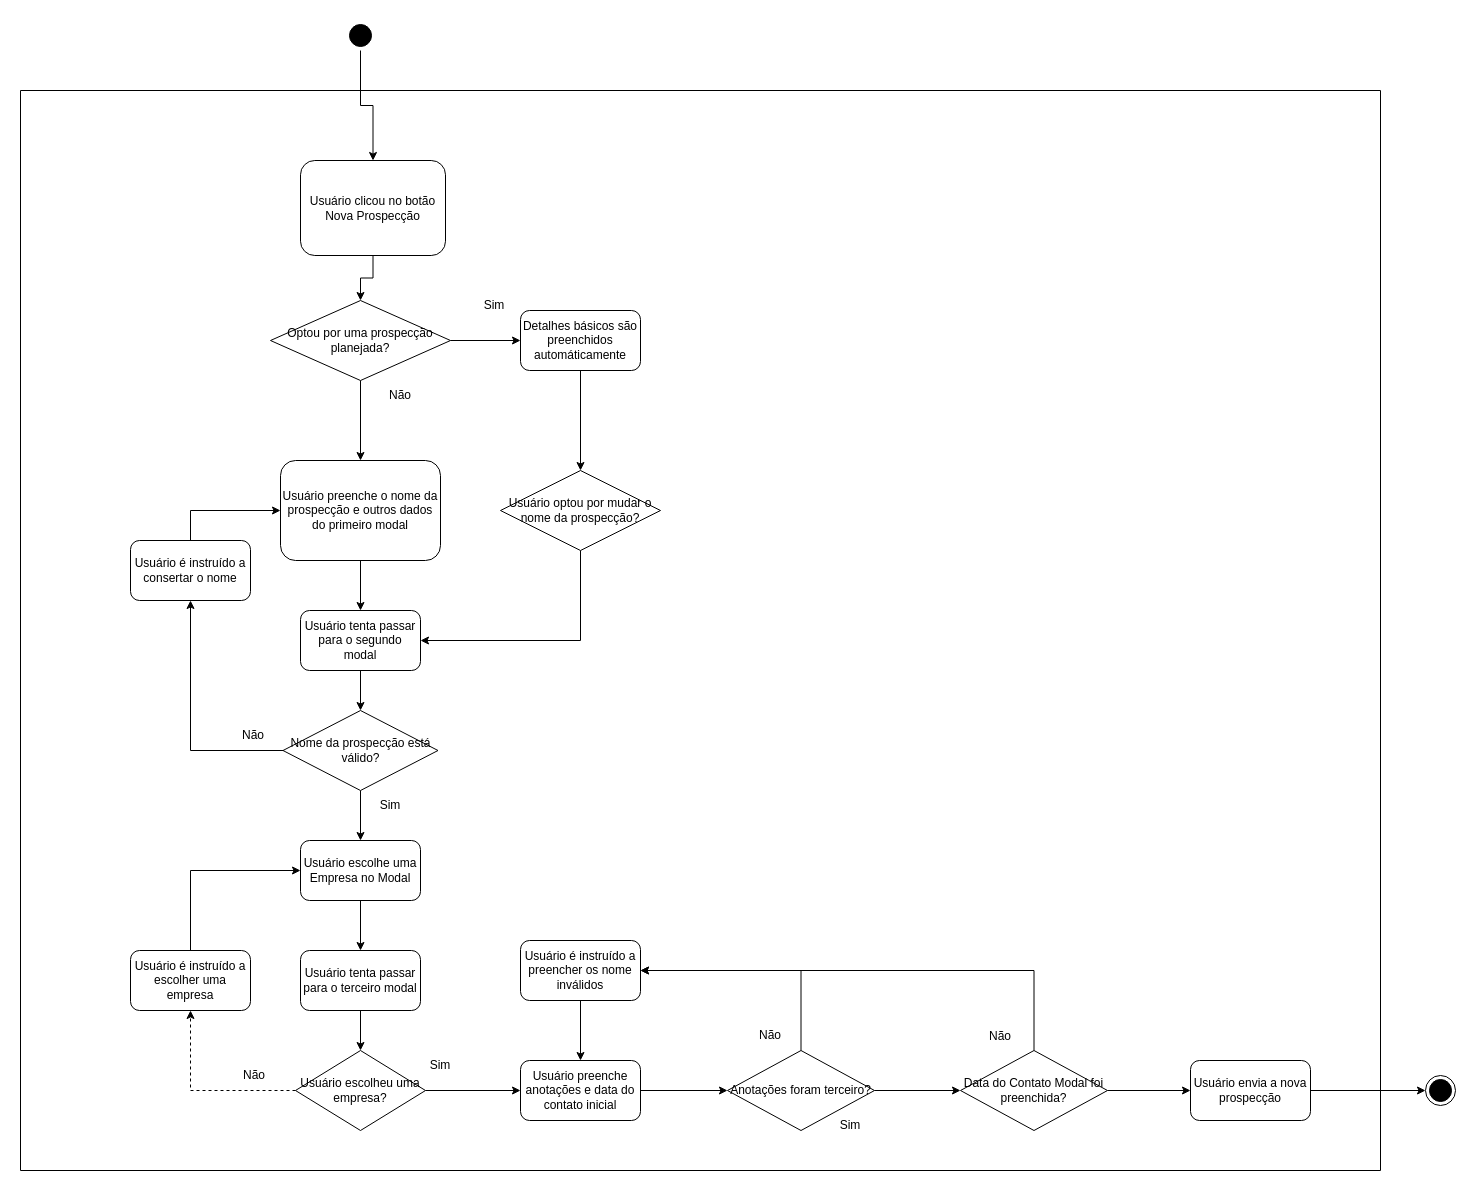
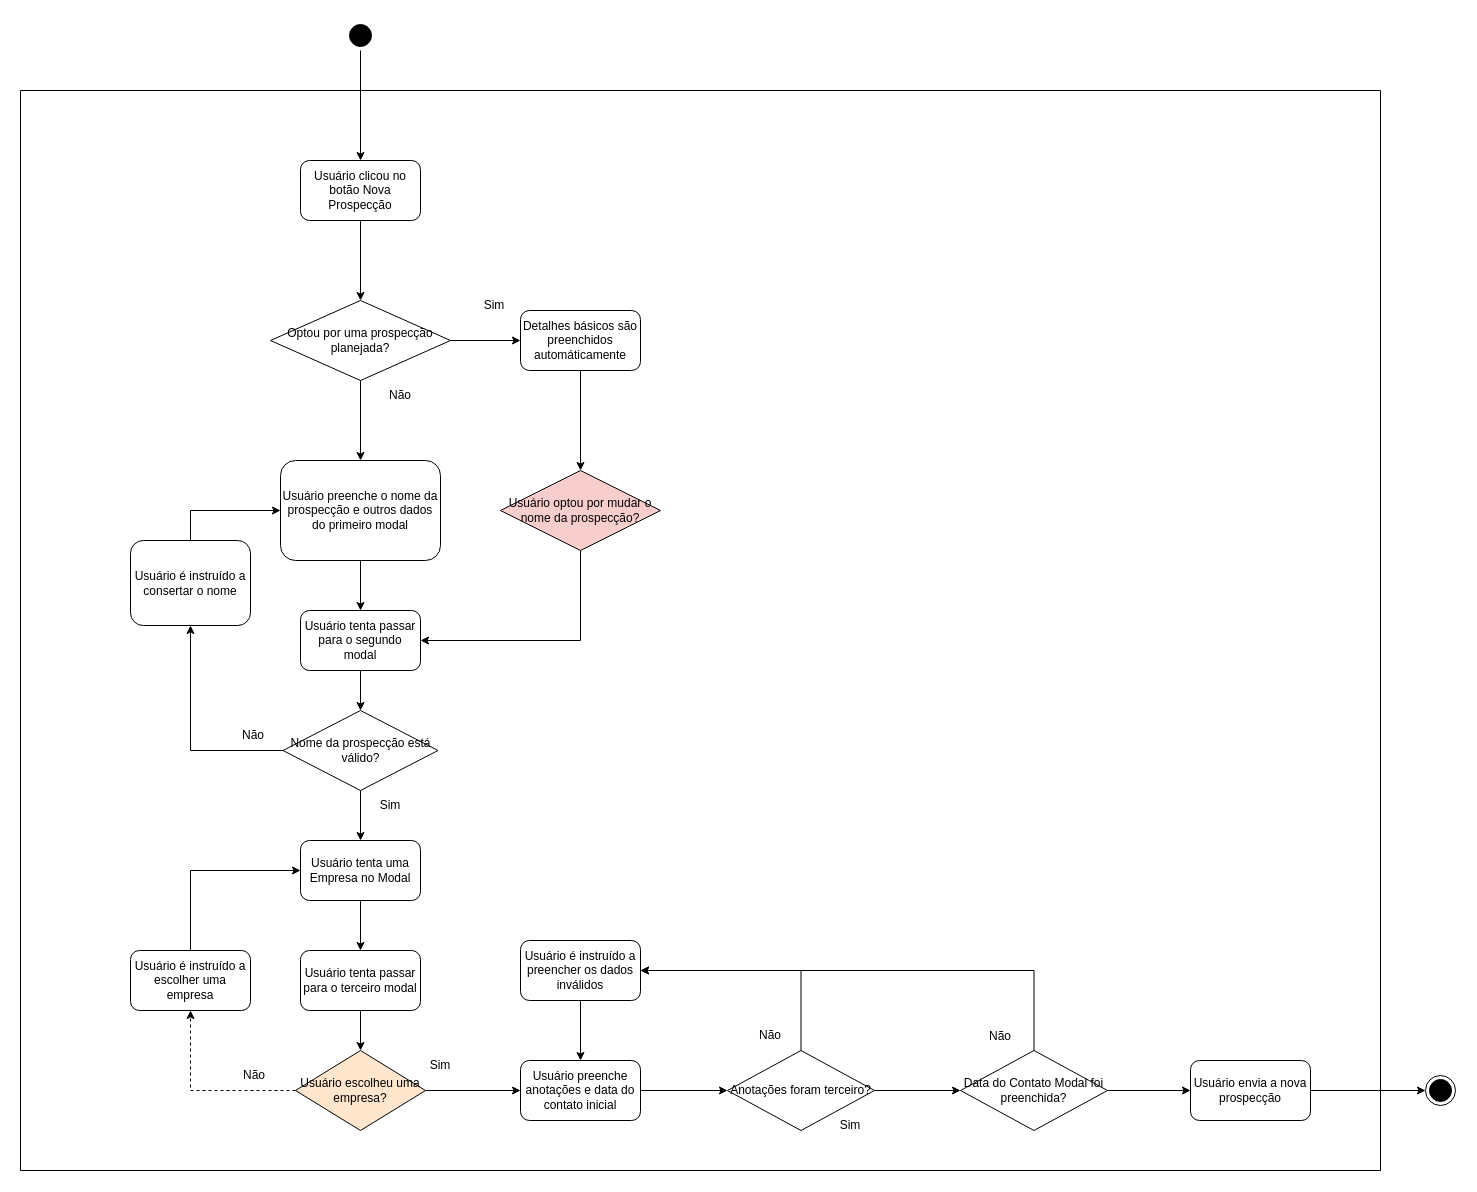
(373, 208) -> (361, 191)
(581, 511) -> (581, 511)
(191, 571) -> (191, 583)
(361, 871) -> (361, 871)
(581, 971) -> (581, 971)
(361, 1091) -> (361, 1091)
